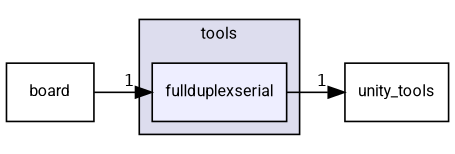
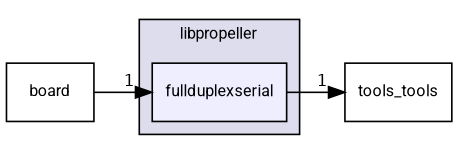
(219, 35) -> (219, 35)
(397, 92) -> (398, 92)
